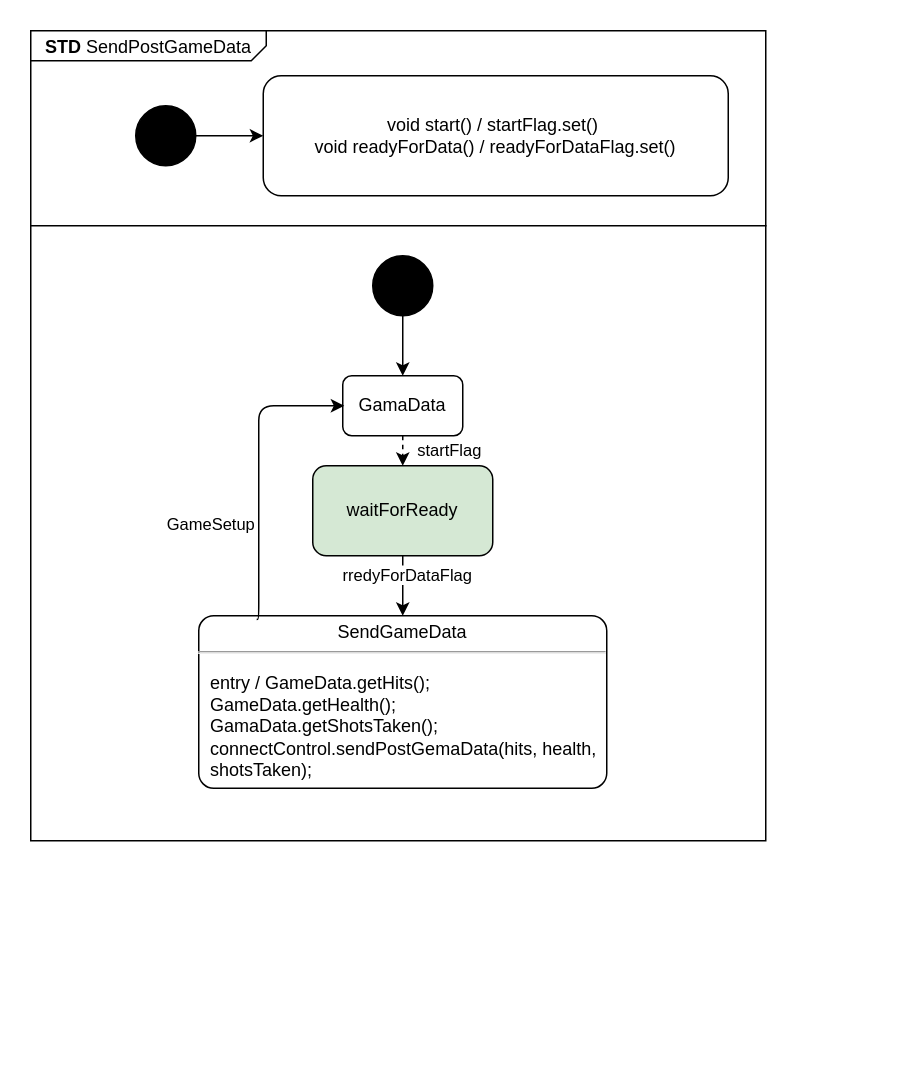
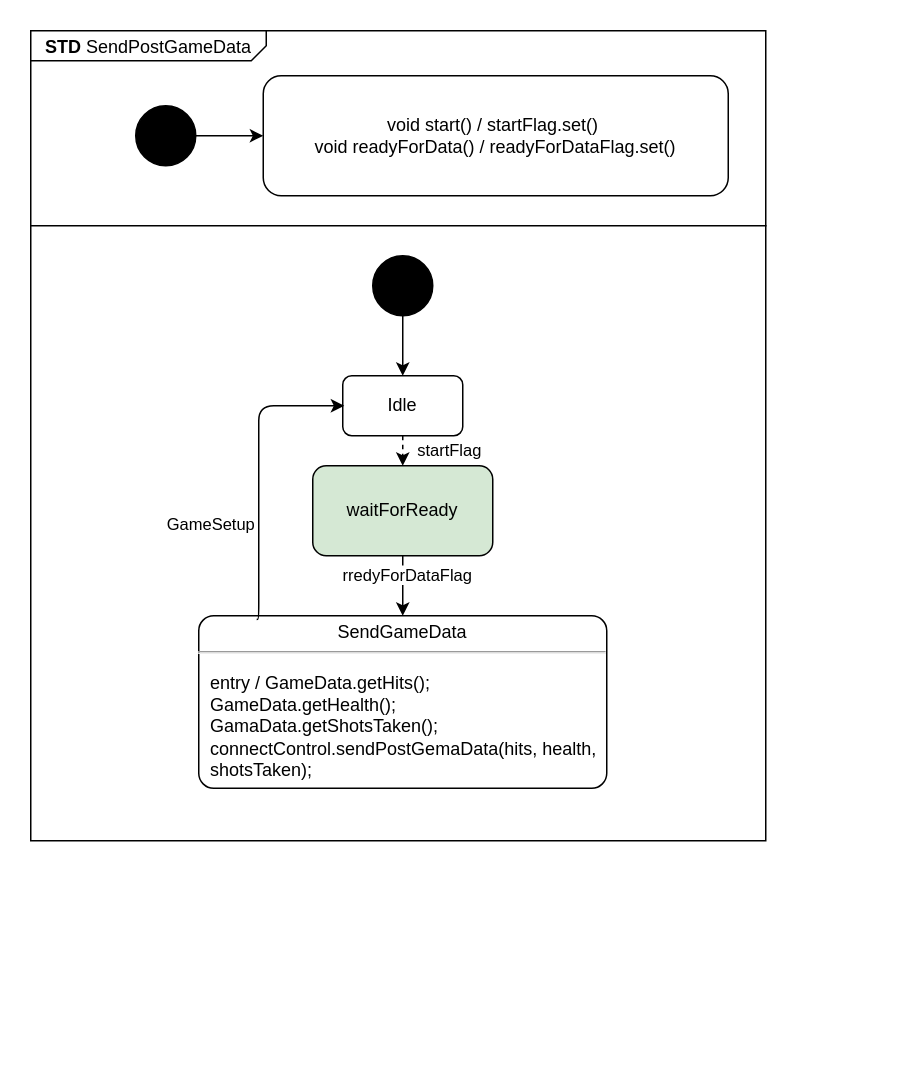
(403, 406) -> (403, 406)
